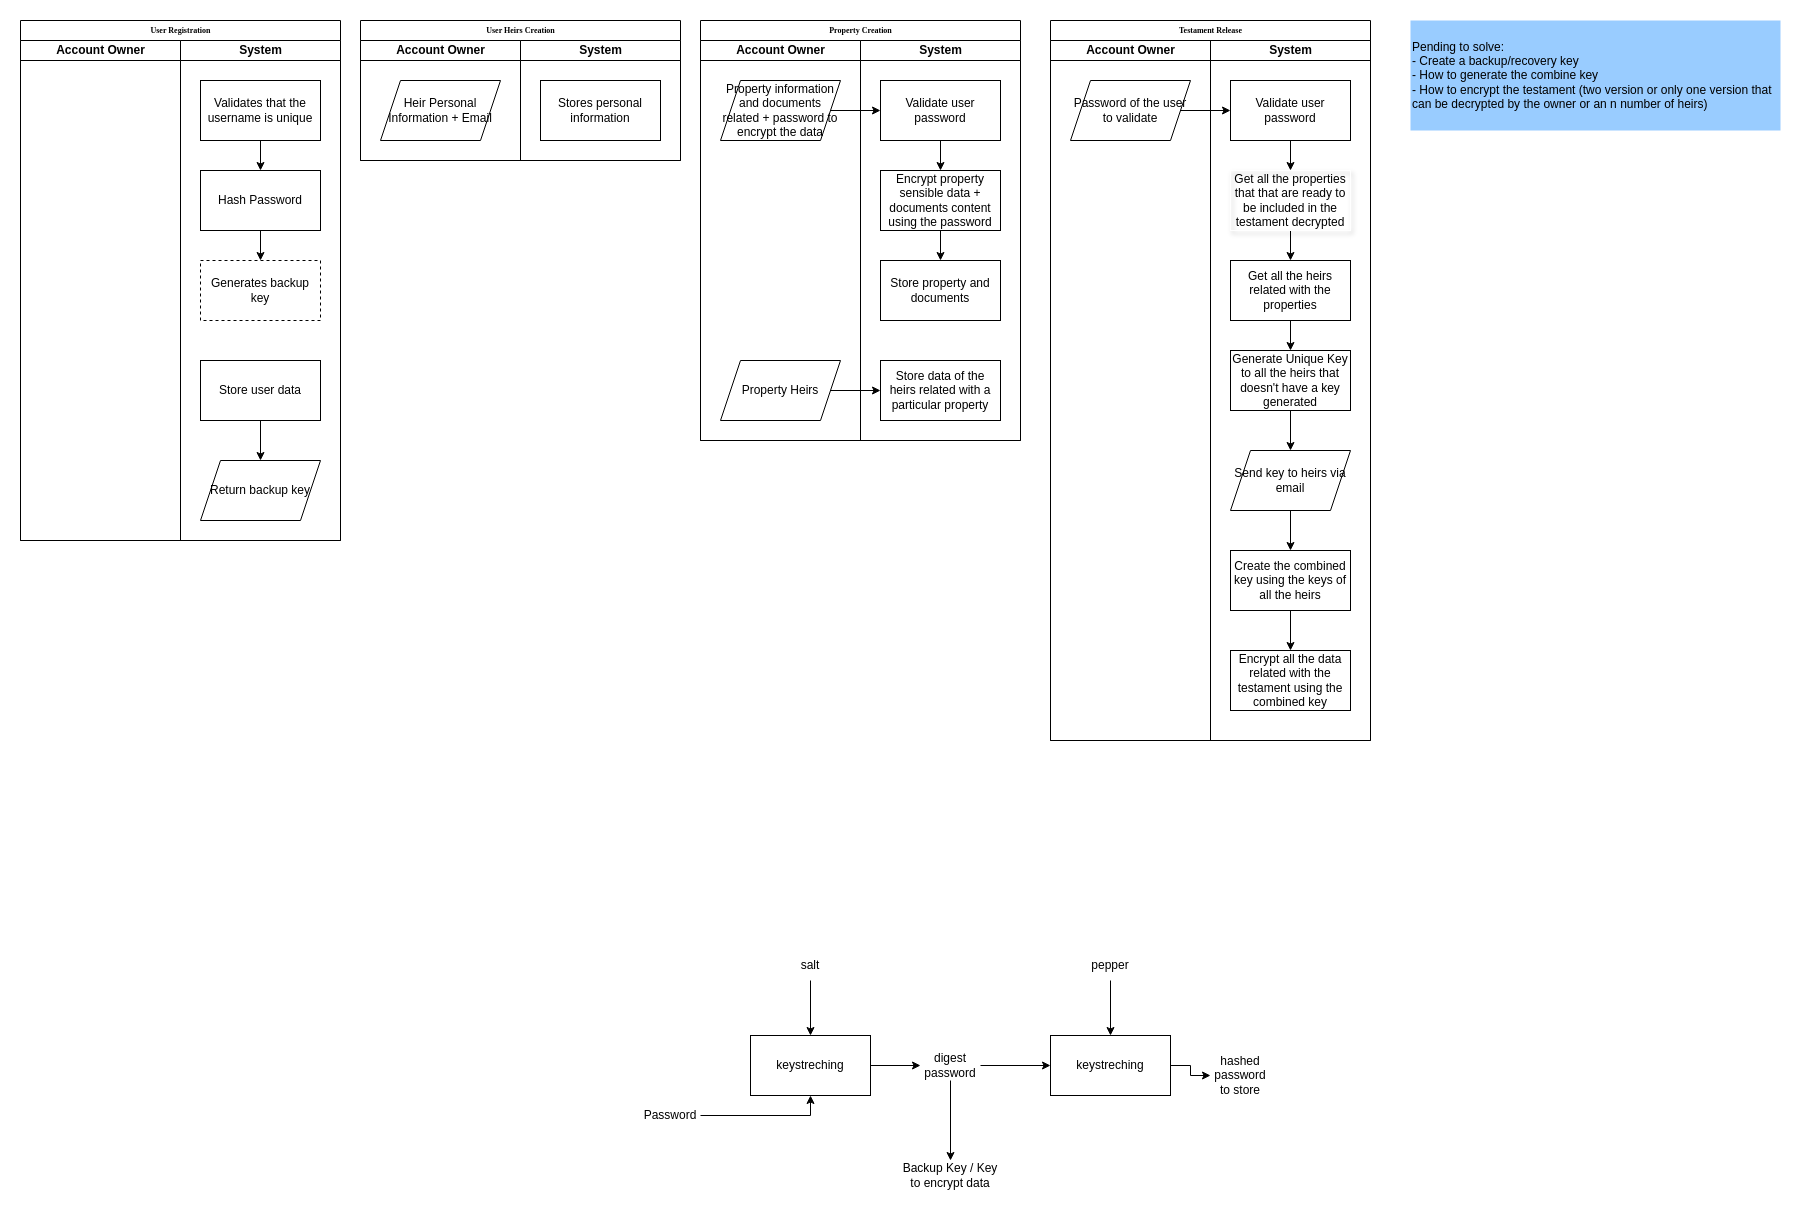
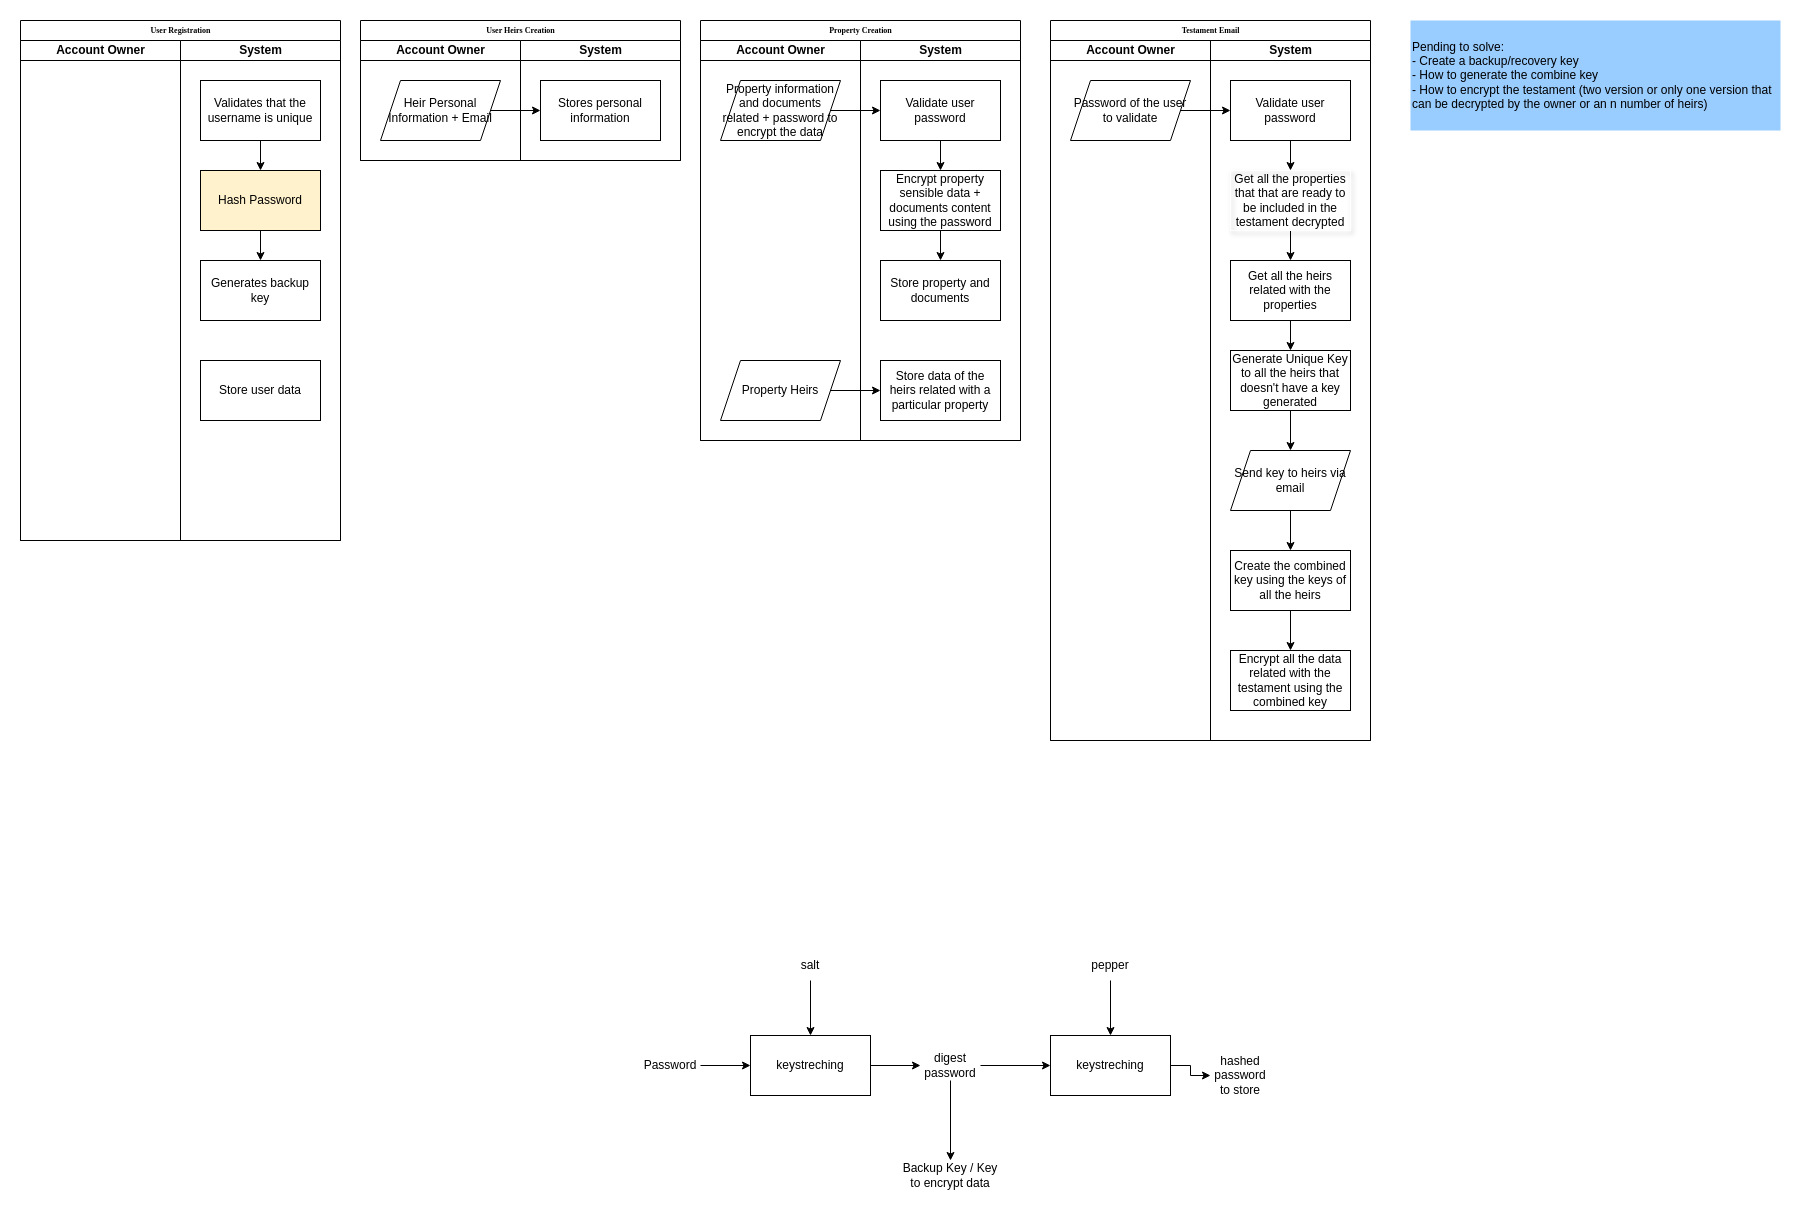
(1211, 31) -> (1211, 31)
none -> (512, 111)
(261, 201) -> (261, 201)
(261, 291) -> (261, 291)
(261, 437) -> none
(261, 491) -> none
(671, 1116) -> (671, 1066)
